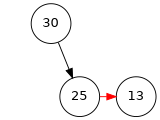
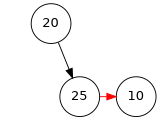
(51, 24) -> (51, 24)
(136, 97) -> (136, 97)
